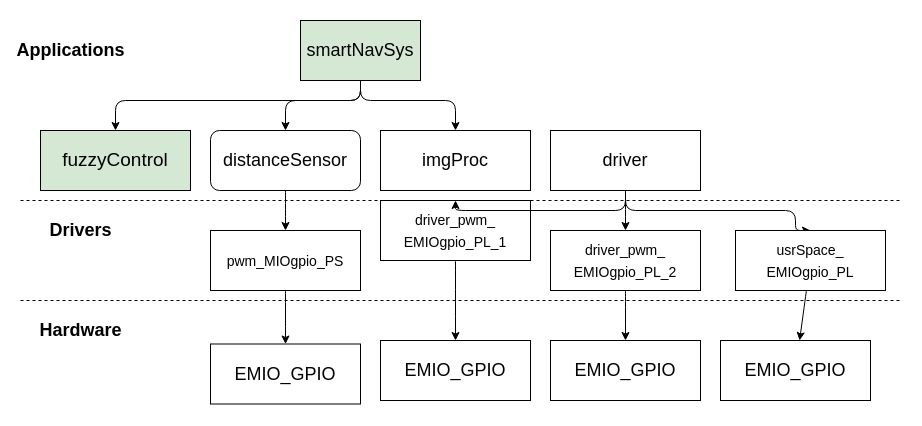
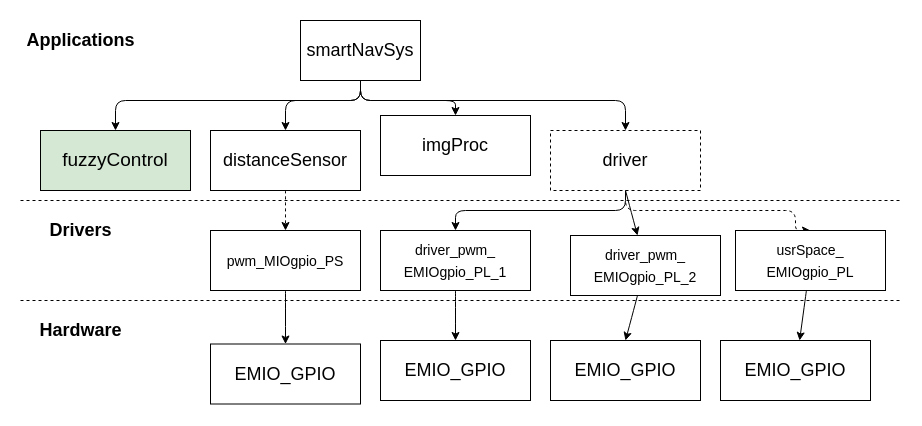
(71, 51) -> (81, 41)
(361, 51) -> (361, 51)
none -> (546, 101)
(286, 161) -> (286, 161)
(456, 161) -> (456, 146)
(626, 161) -> (626, 161)
(286, 206) -> (286, 206)
(720, 211) -> (720, 211)
(456, 231) -> (456, 261)
(626, 261) -> (646, 266)
